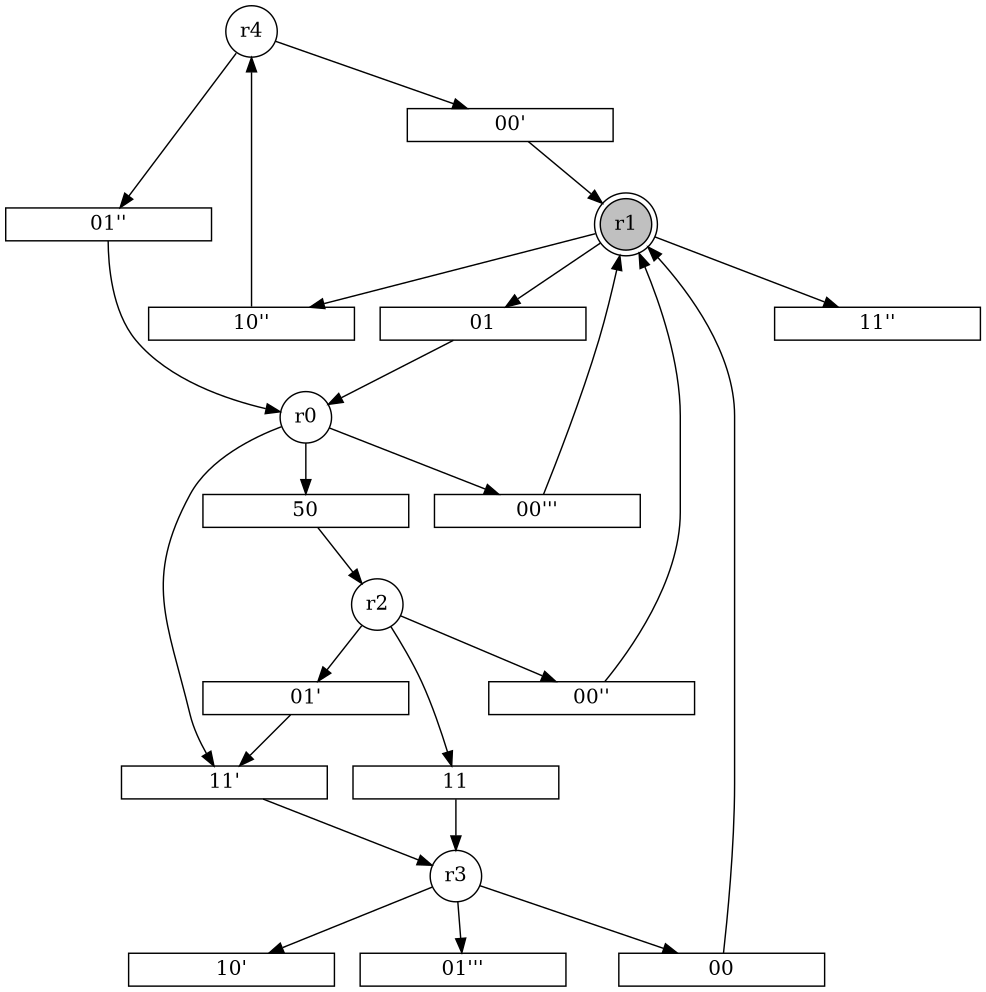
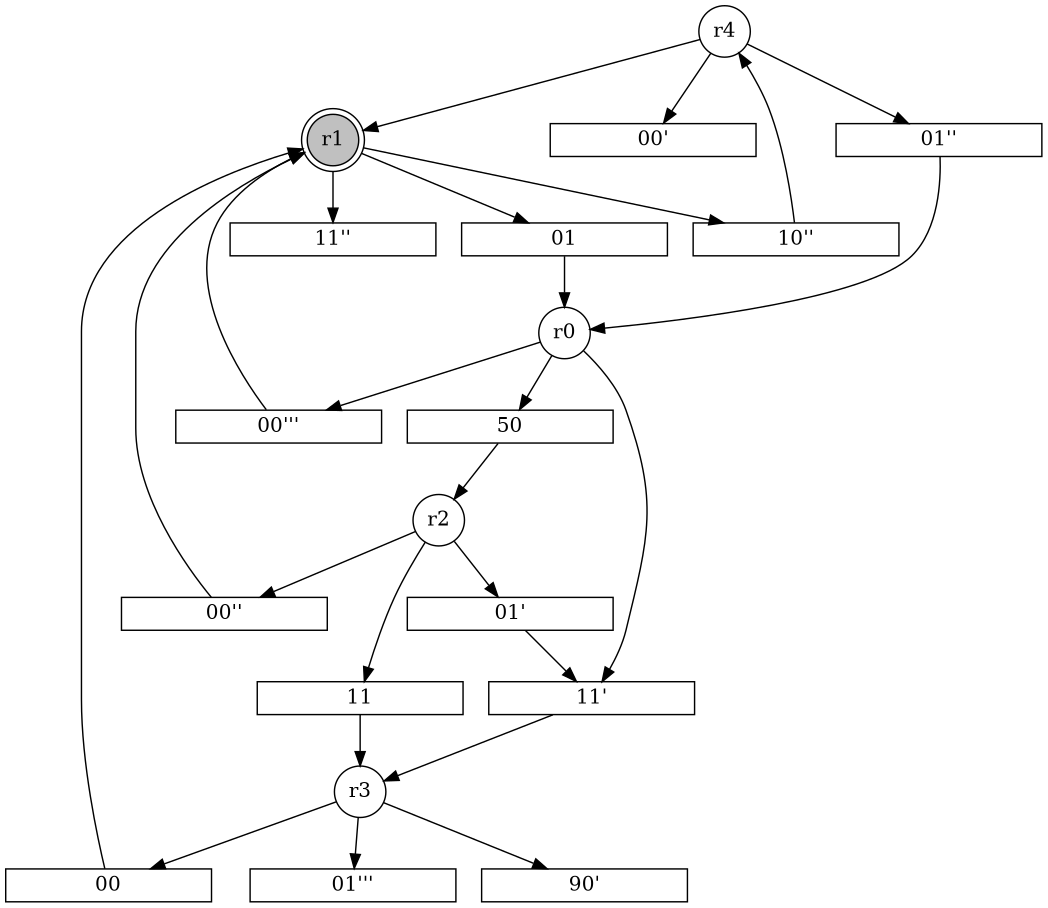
(560, 168) -> (539, 83)
(232, 970) -> (585, 885)
